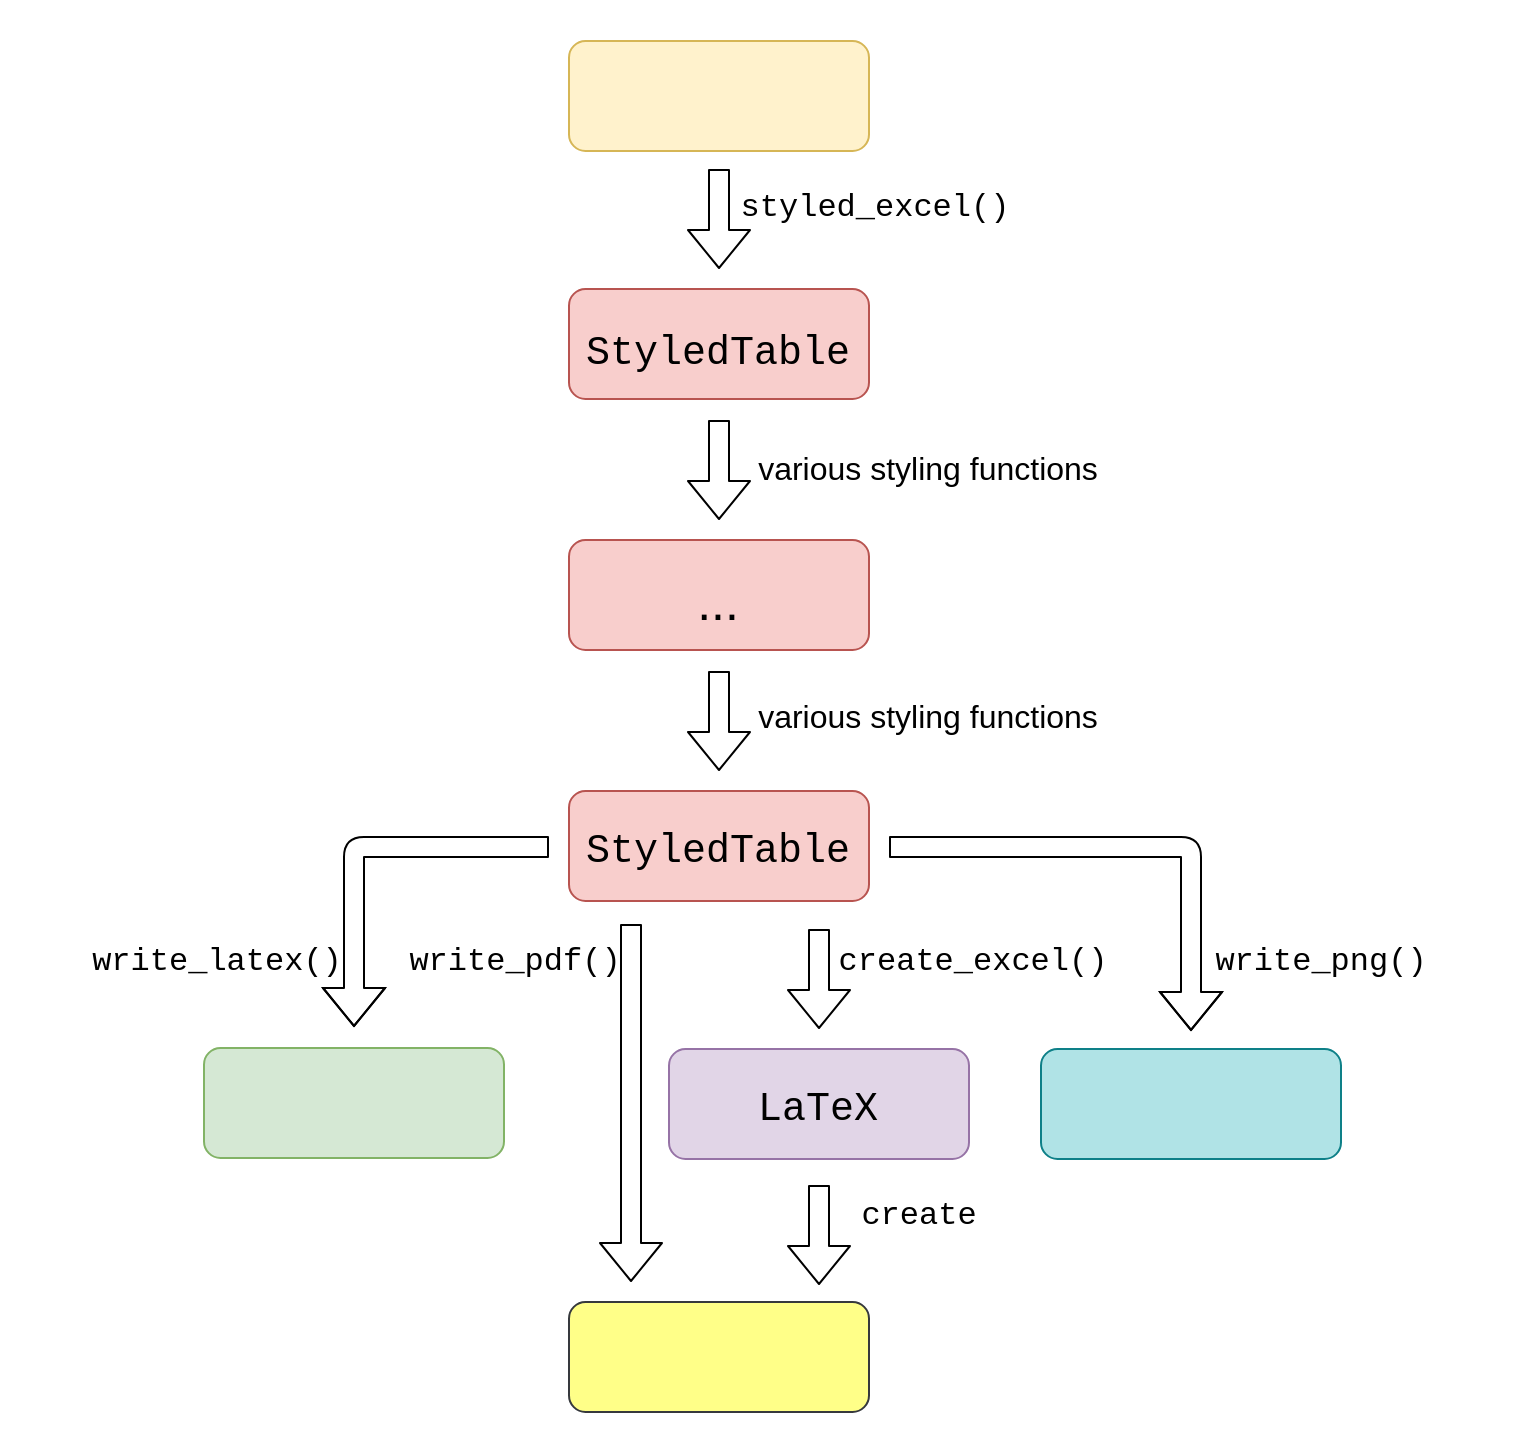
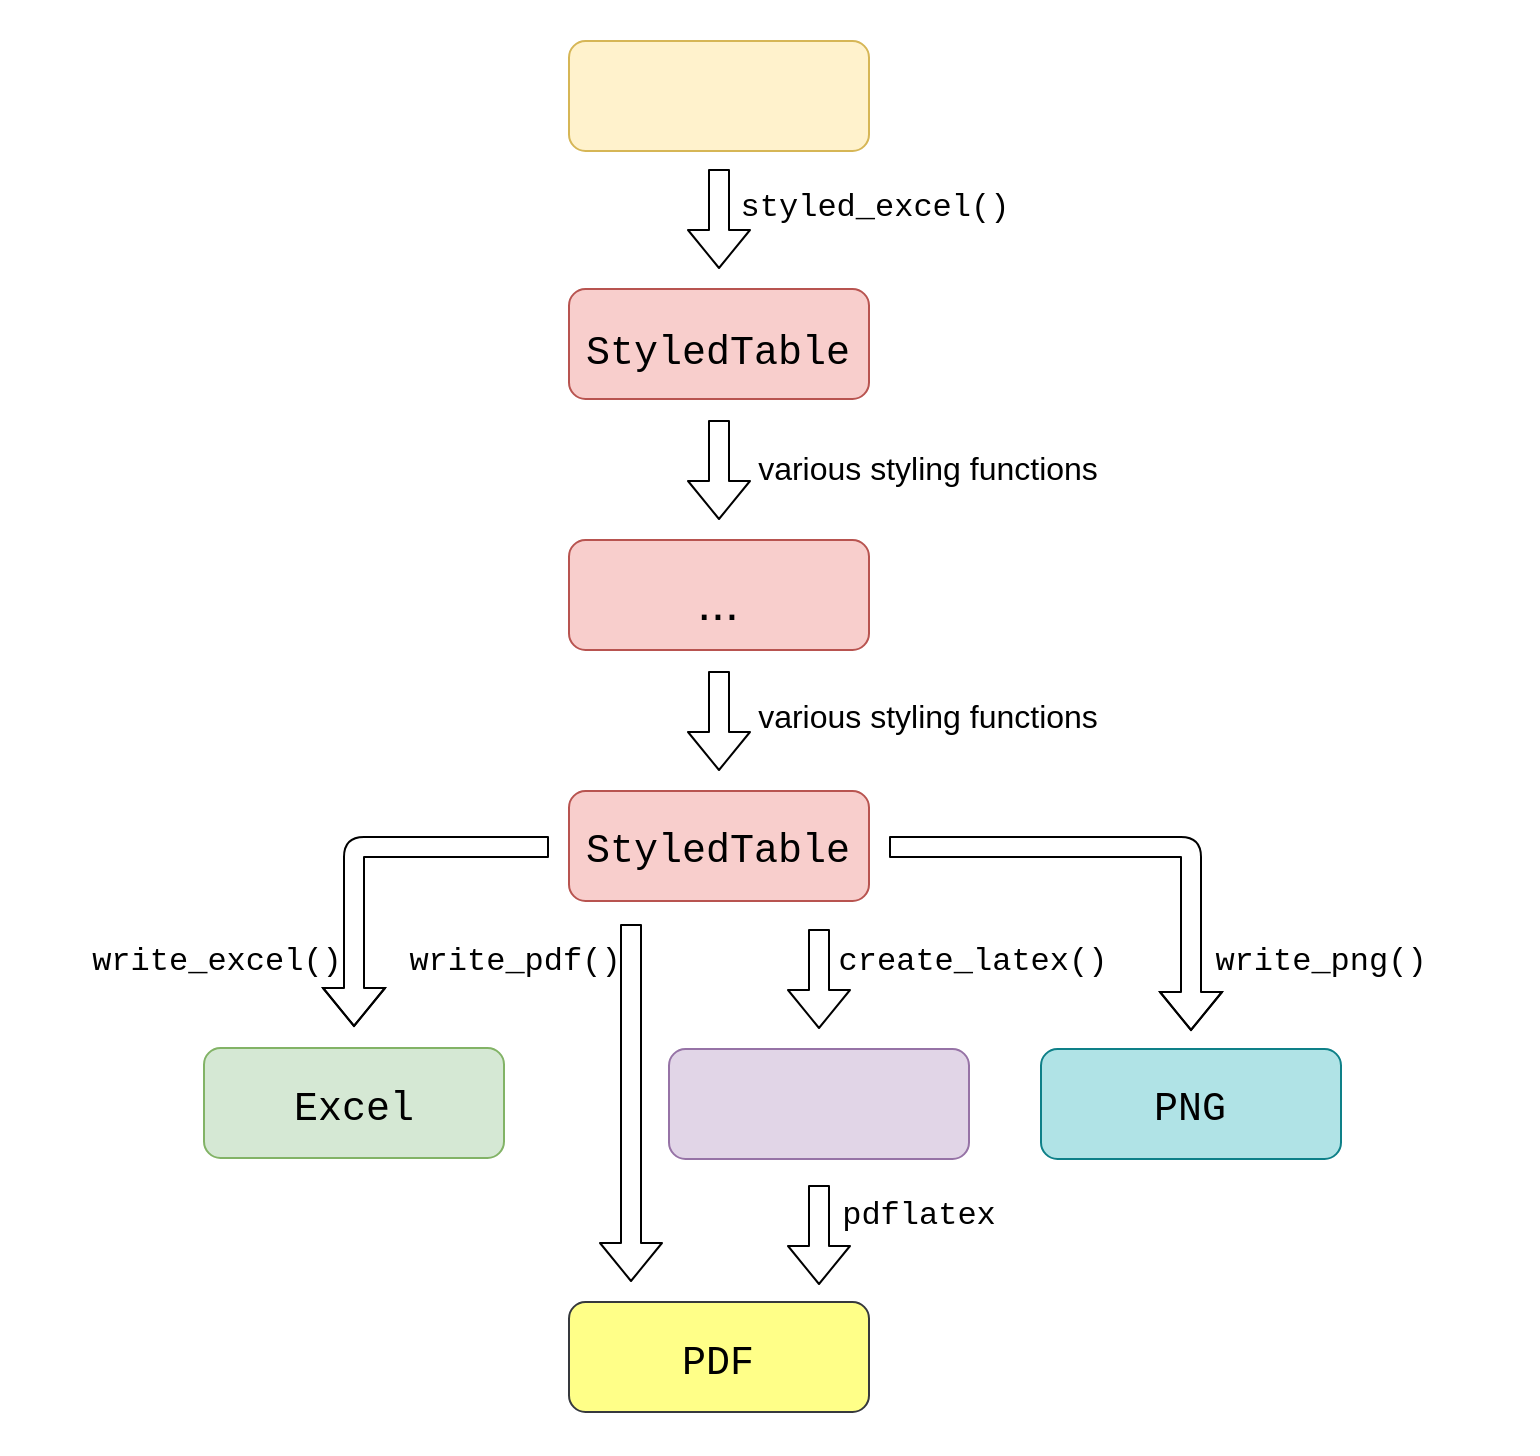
(218, 961) -> (218, 961)
(974, 961) -> (974, 961)
none -> (355, 1108)
(819, 1109) -> none
none -> (1191, 1109)
(920, 1215) -> (920, 1215)
none -> (719, 1362)
